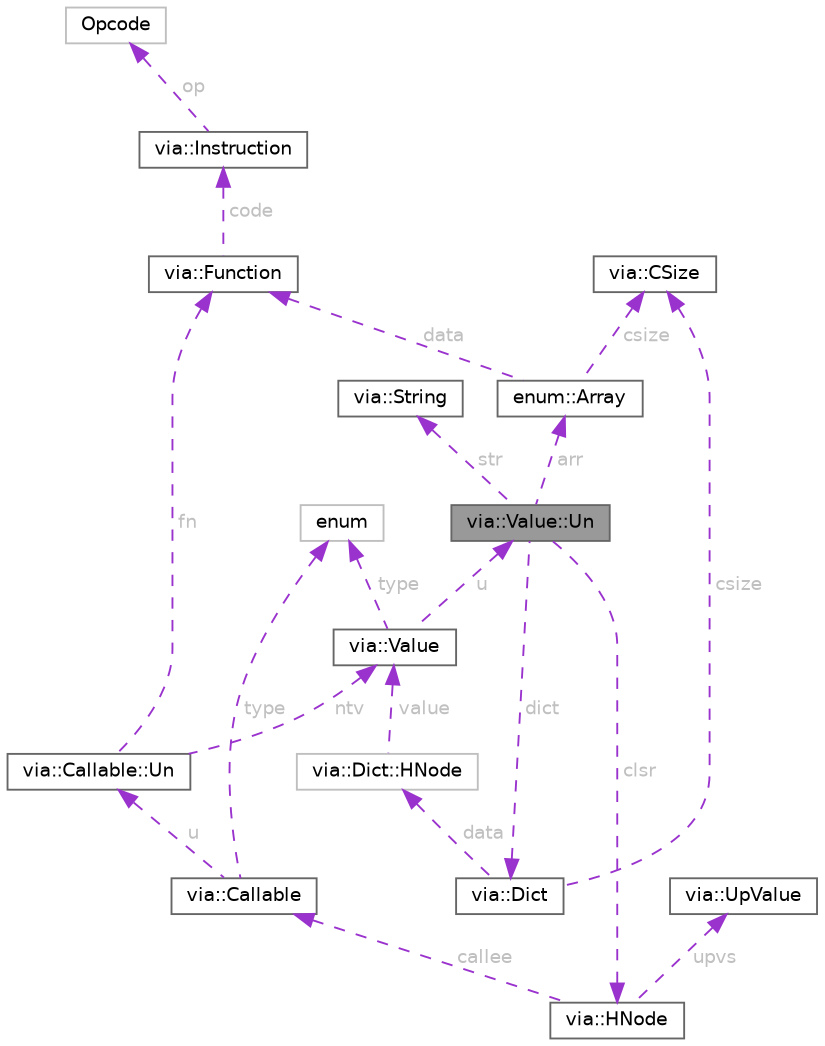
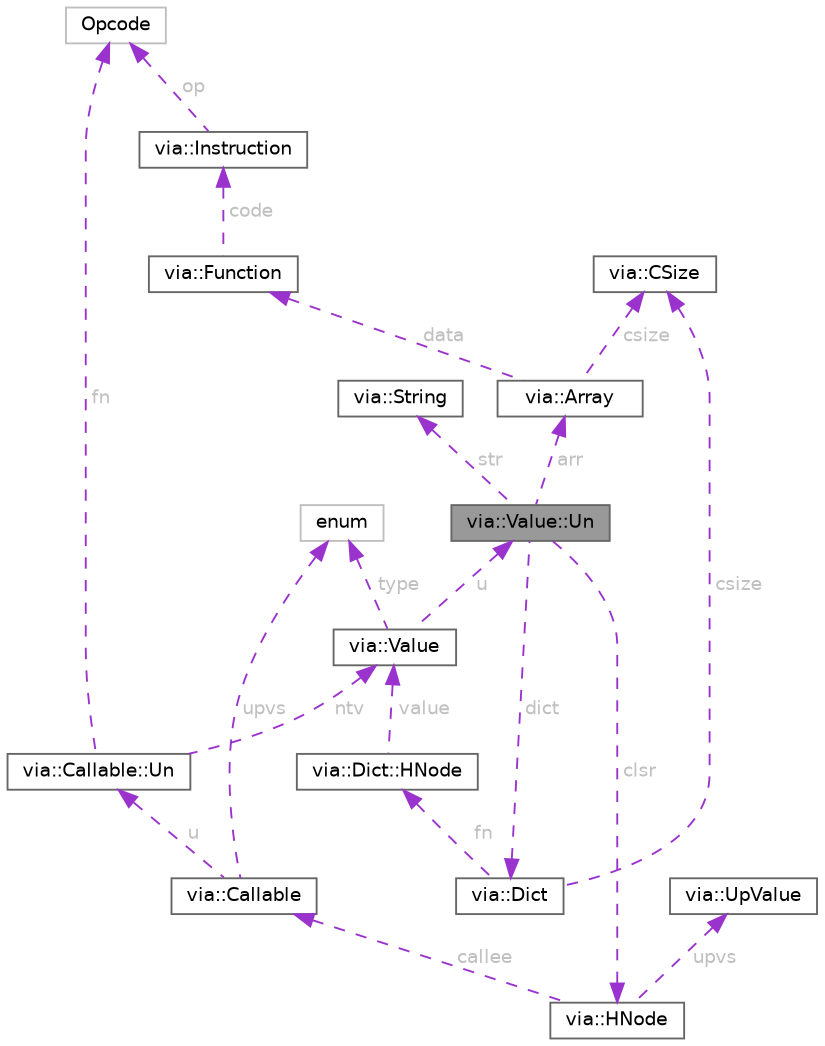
(570, 399) -> (570, 399)
(172, 537) -> (86, 407)
(262, 710) -> (262, 710)
(387, 772) -> (387, 772)
(481, 834) -> (481, 834)
